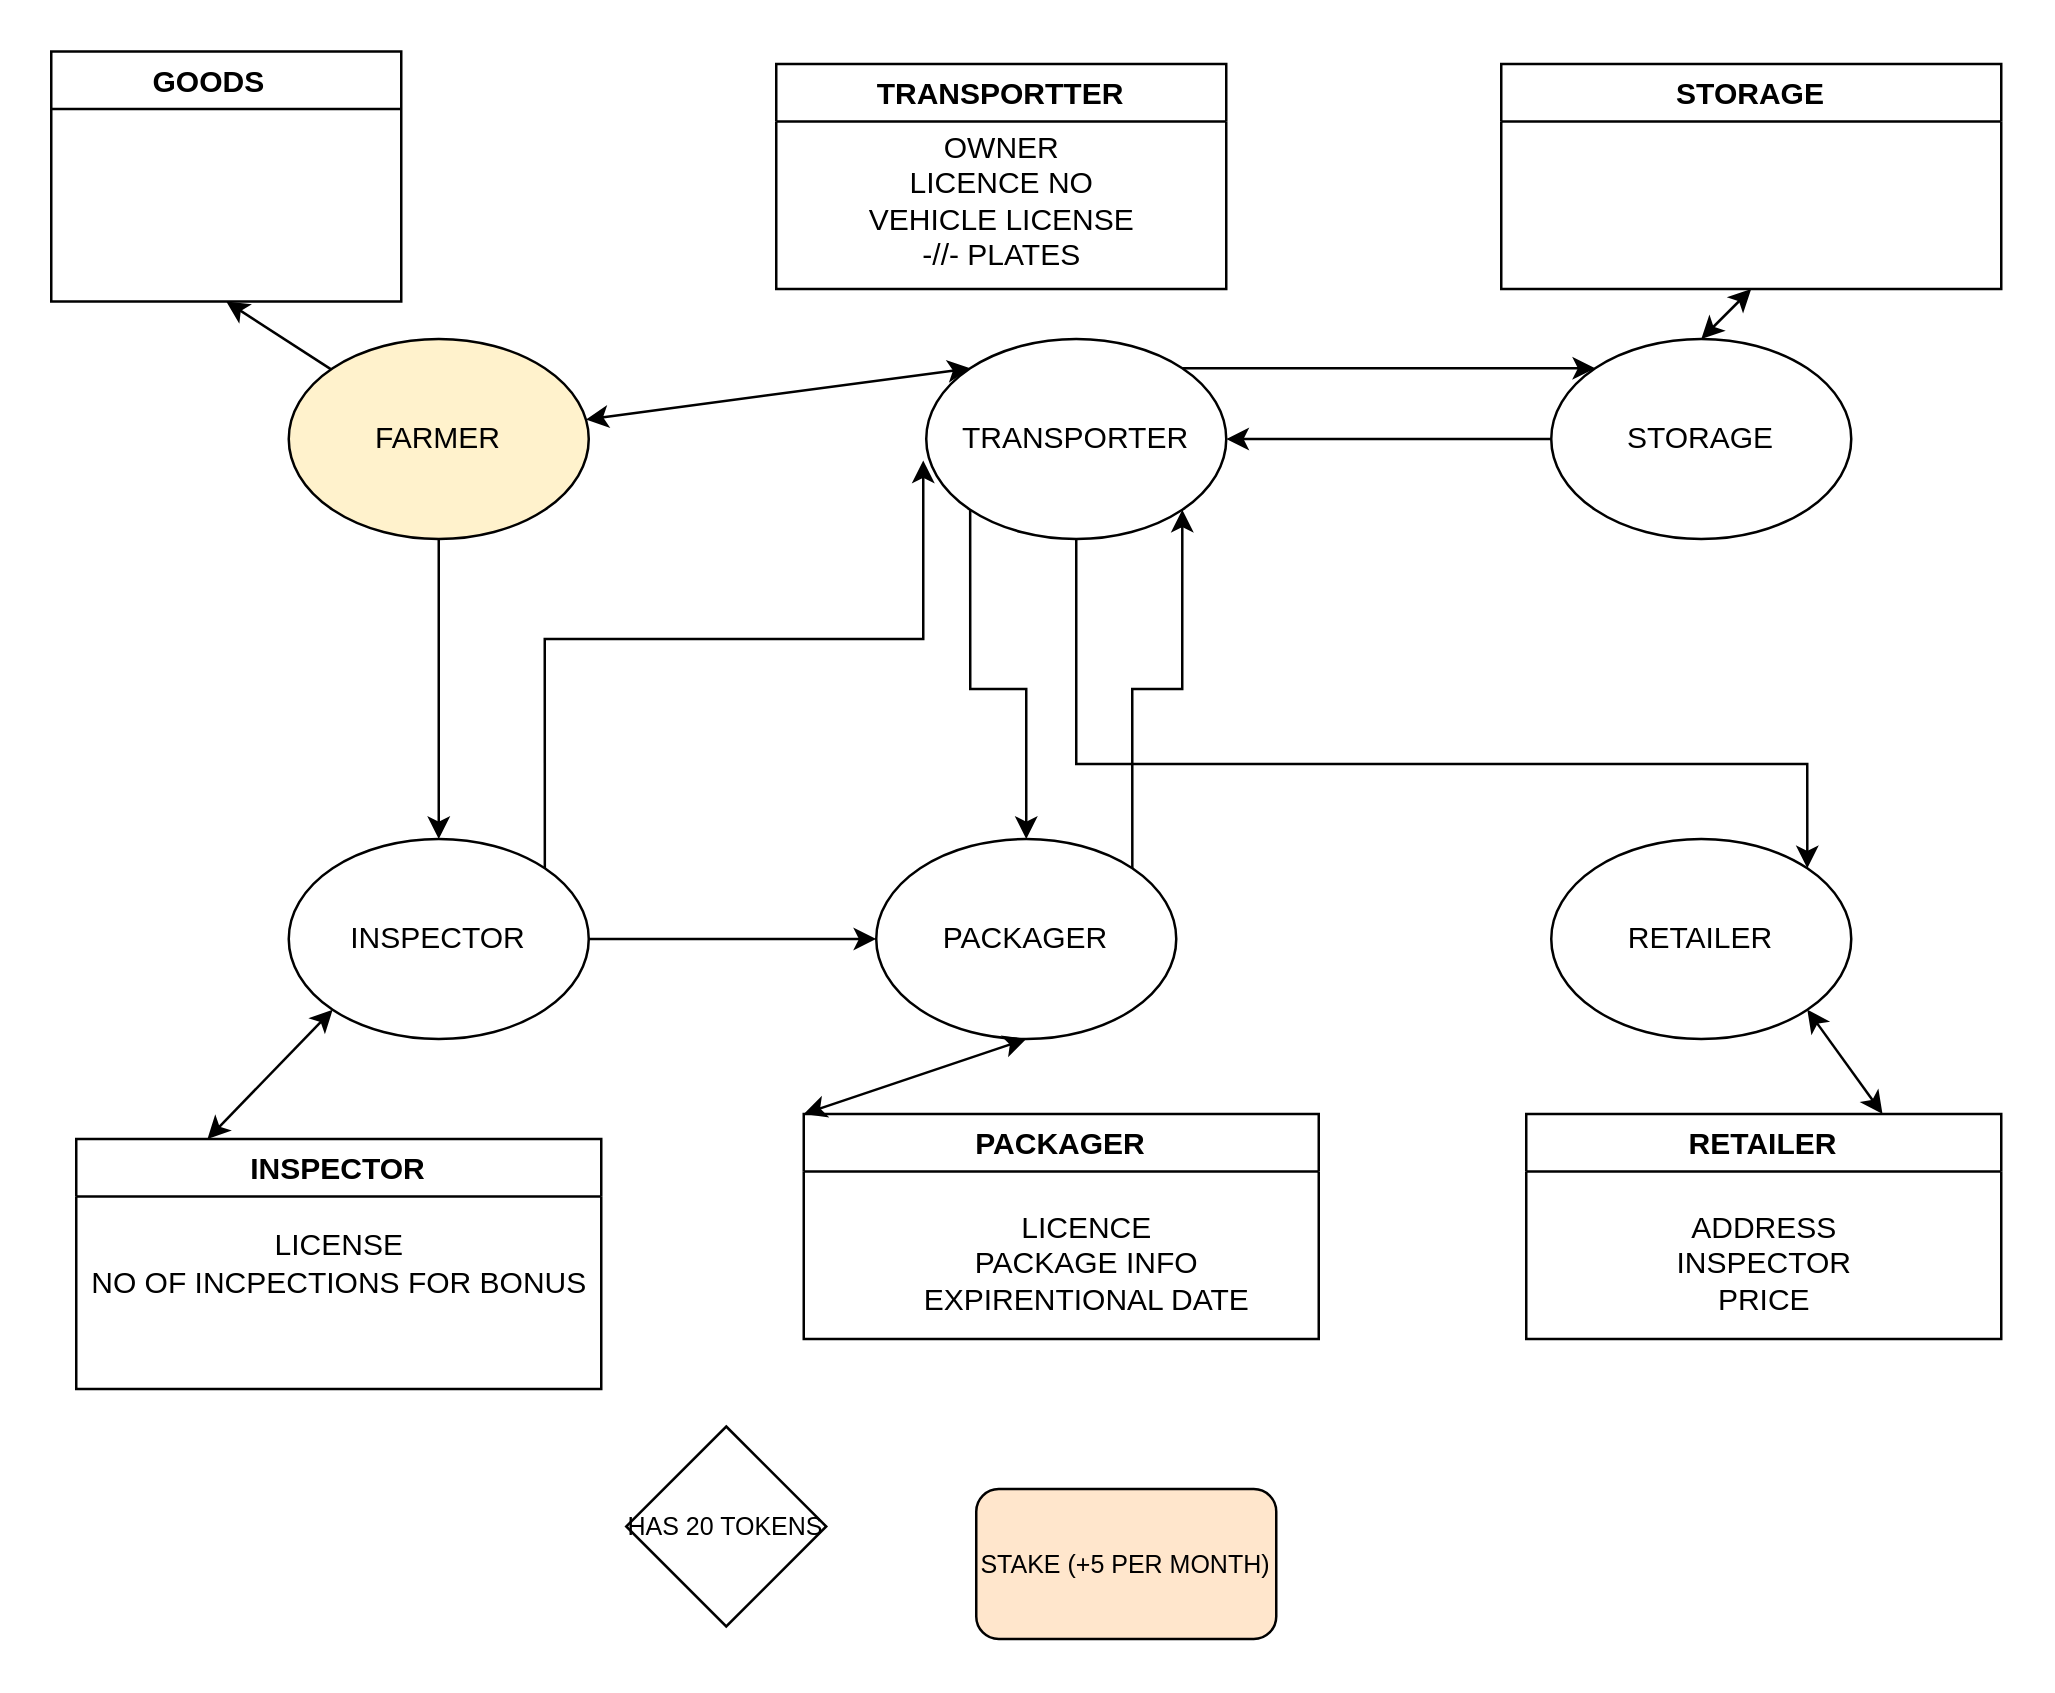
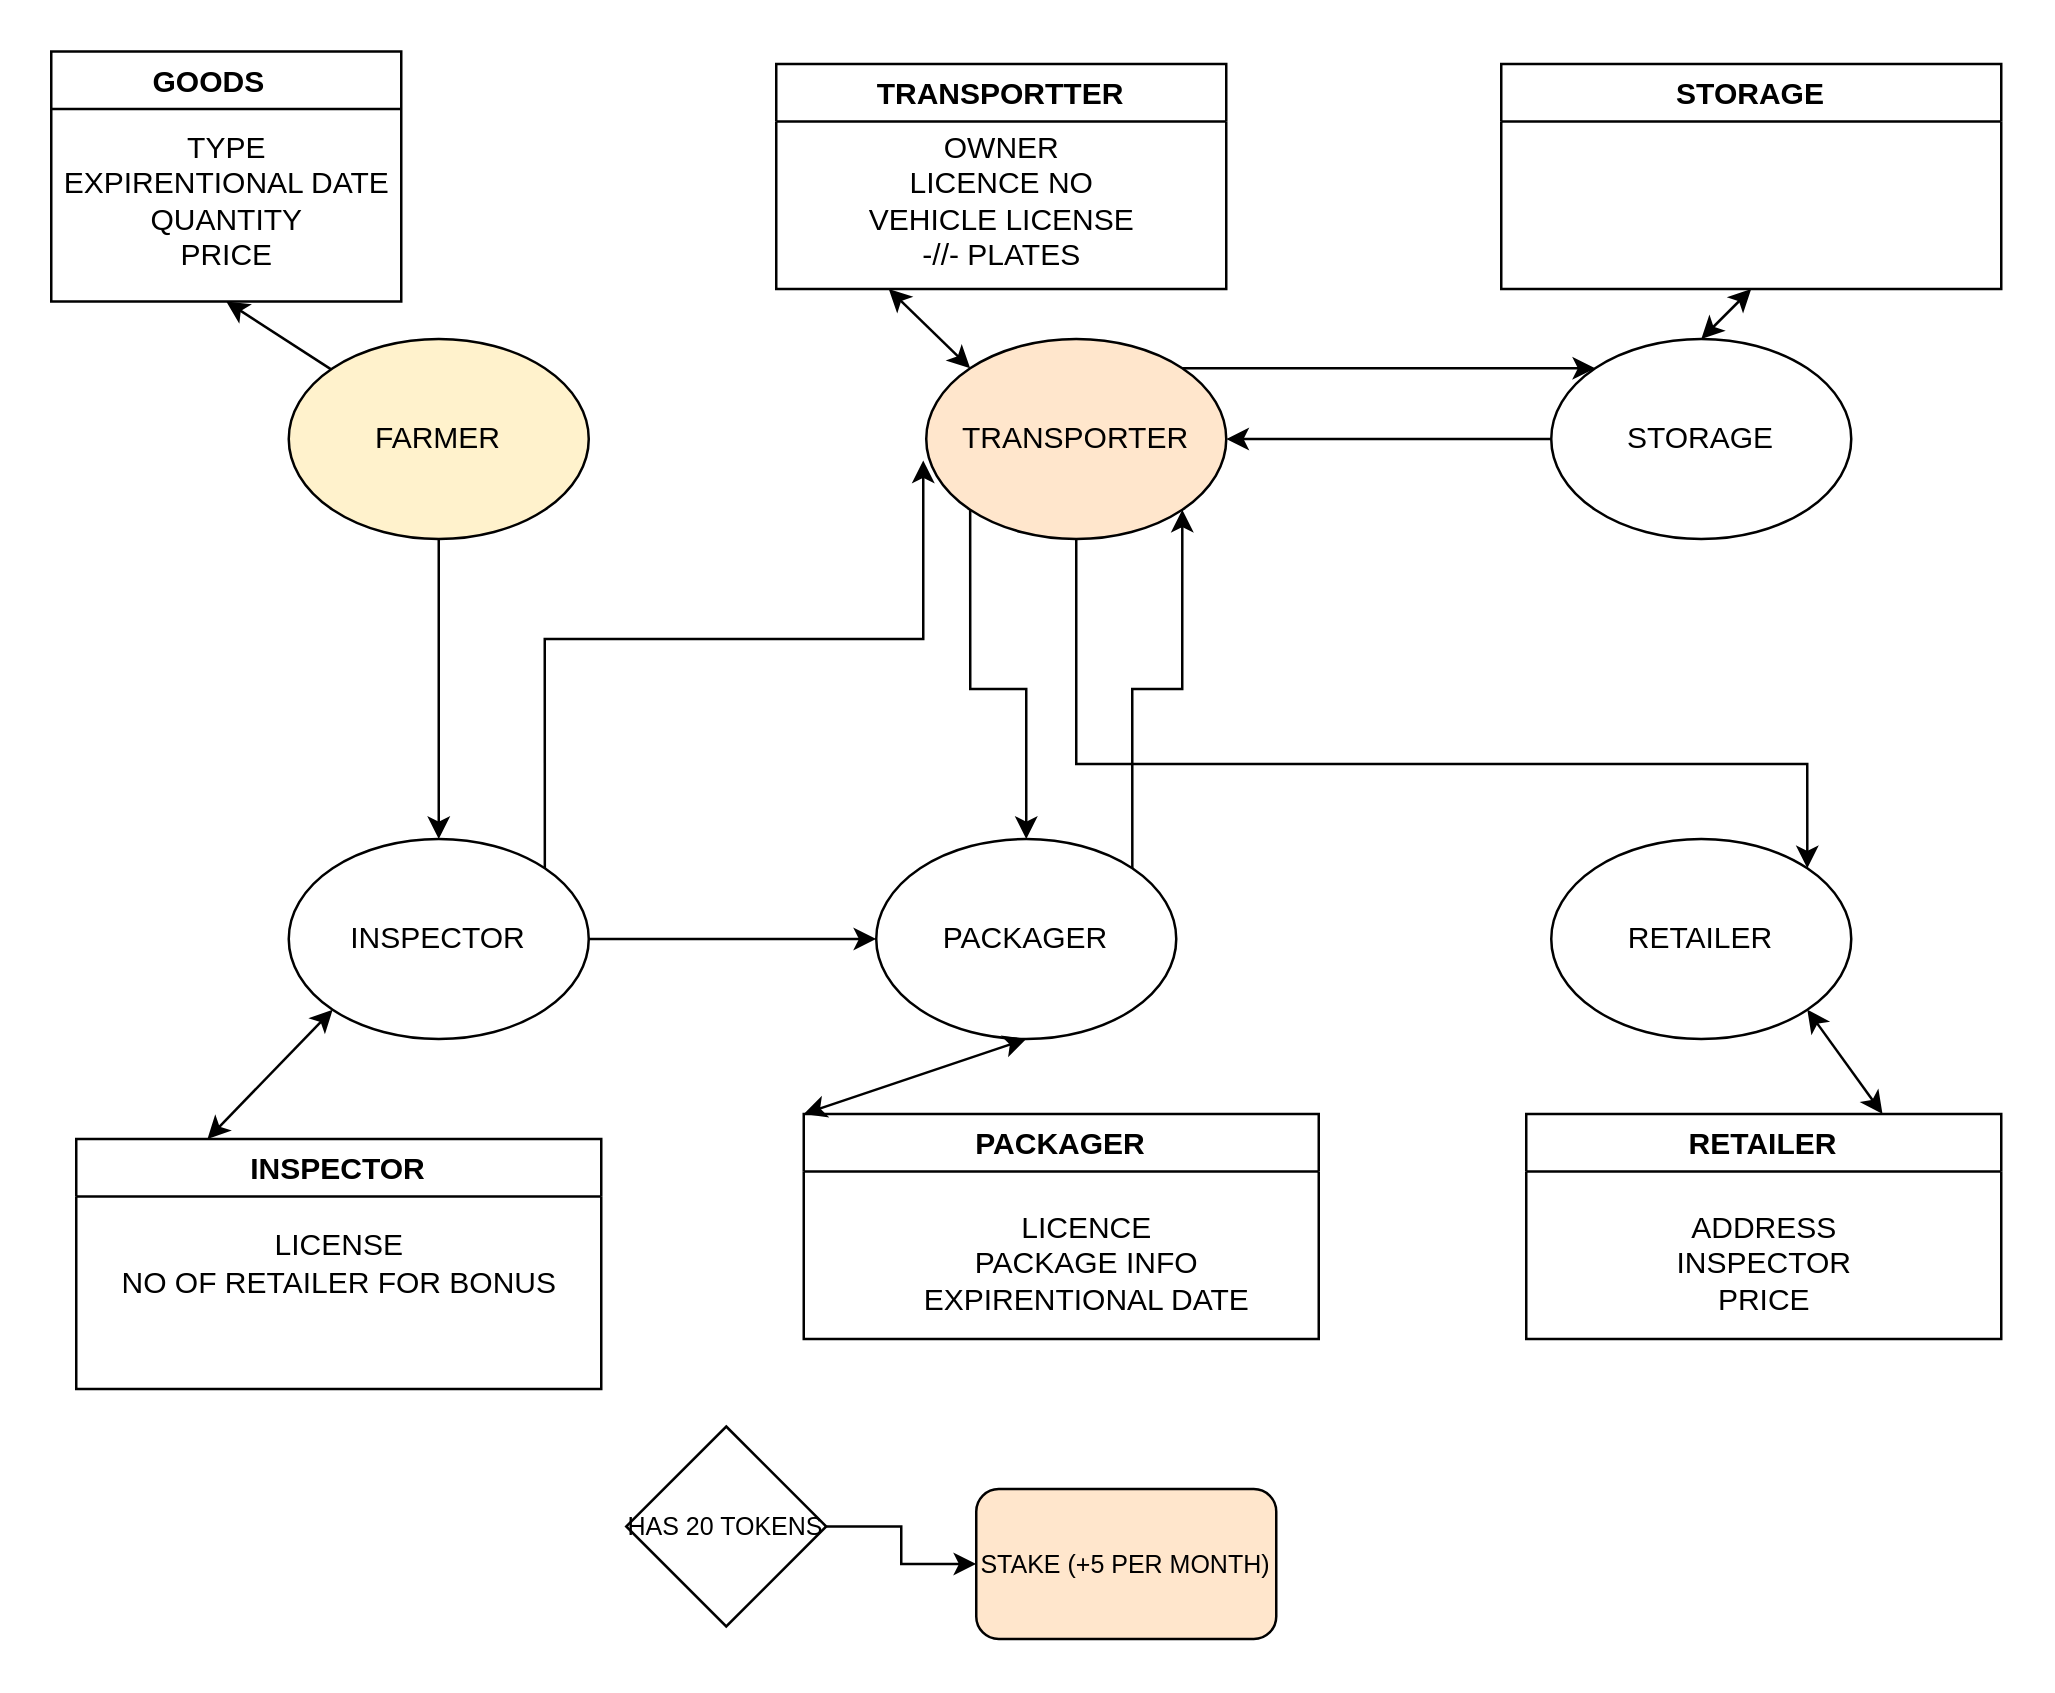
none -> (226, 201)
(779, 394) -> (930, 329)
(1076, 439) -> (1076, 439)
(340, 1264) -> (340, 1264)
none -> (901, 1536)
